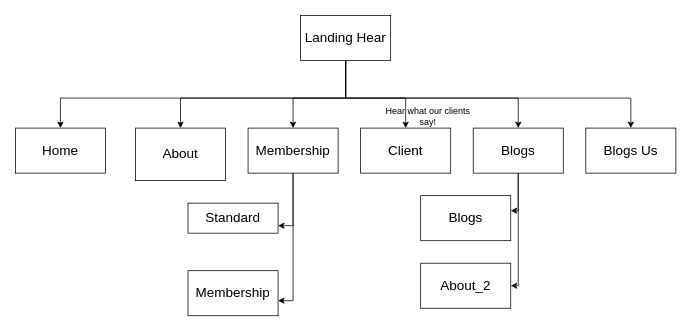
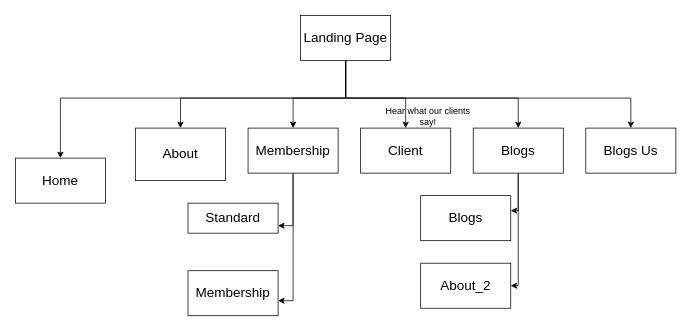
(345, 38) -> (345, 38)
(60, 150) -> (60, 180)
